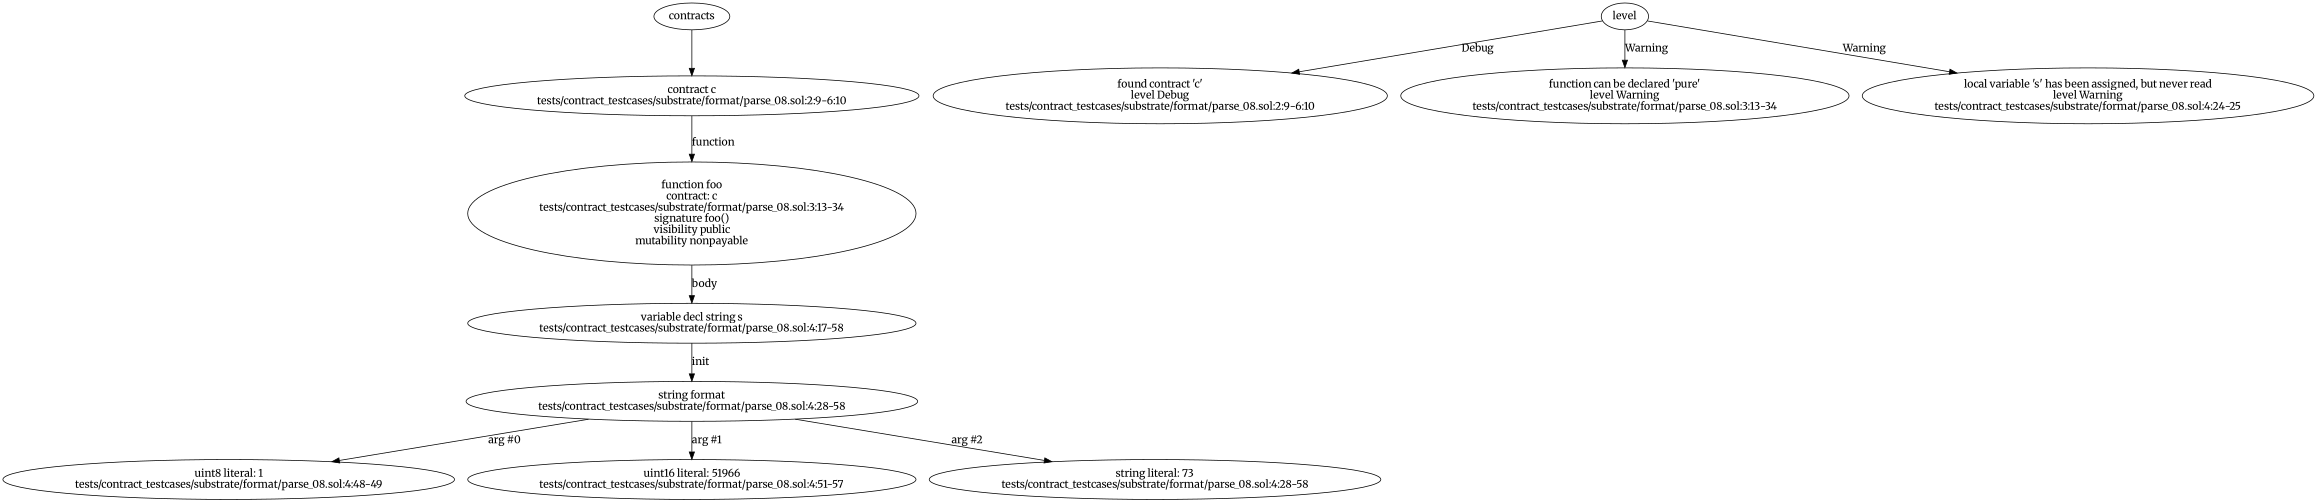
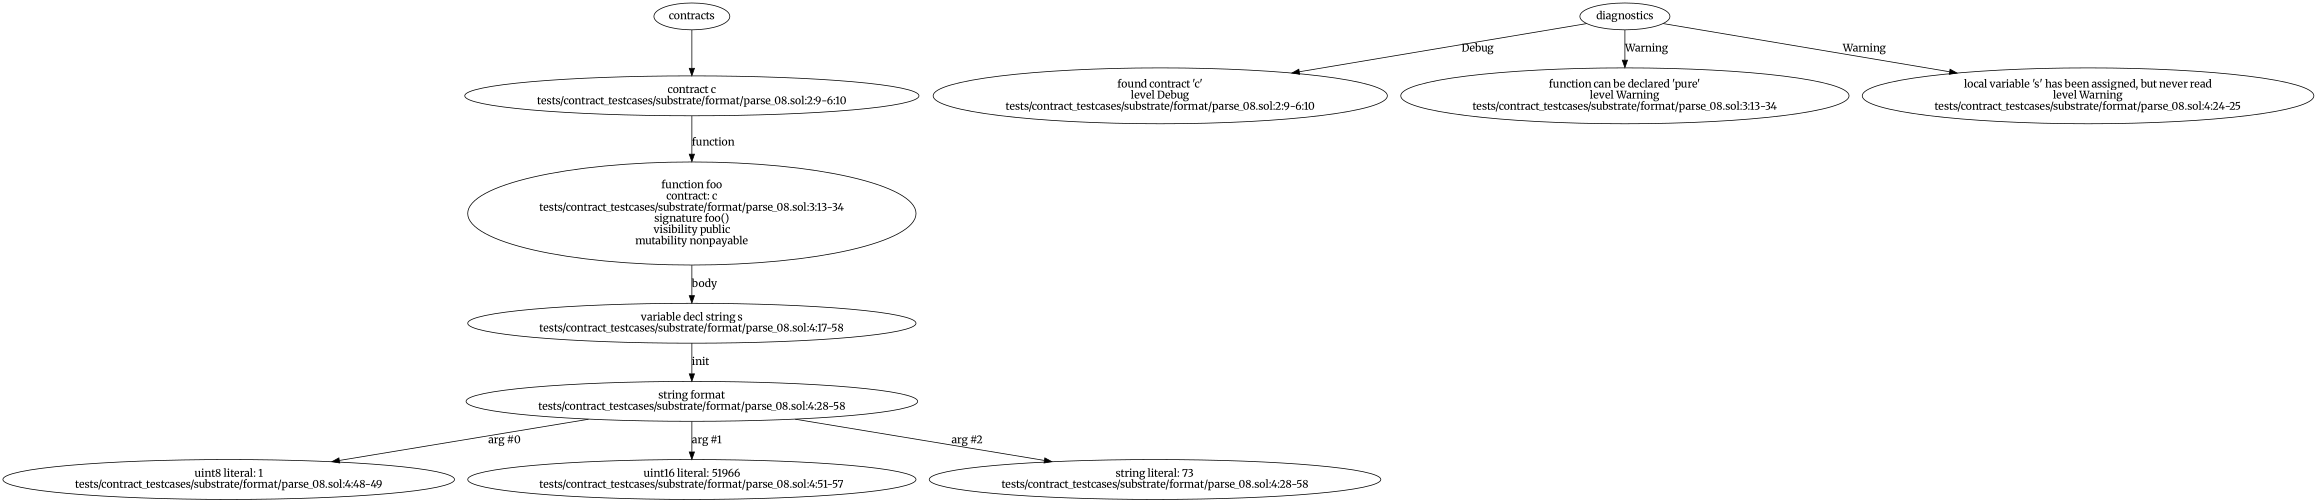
(1625, 16) -> (1625, 16)
